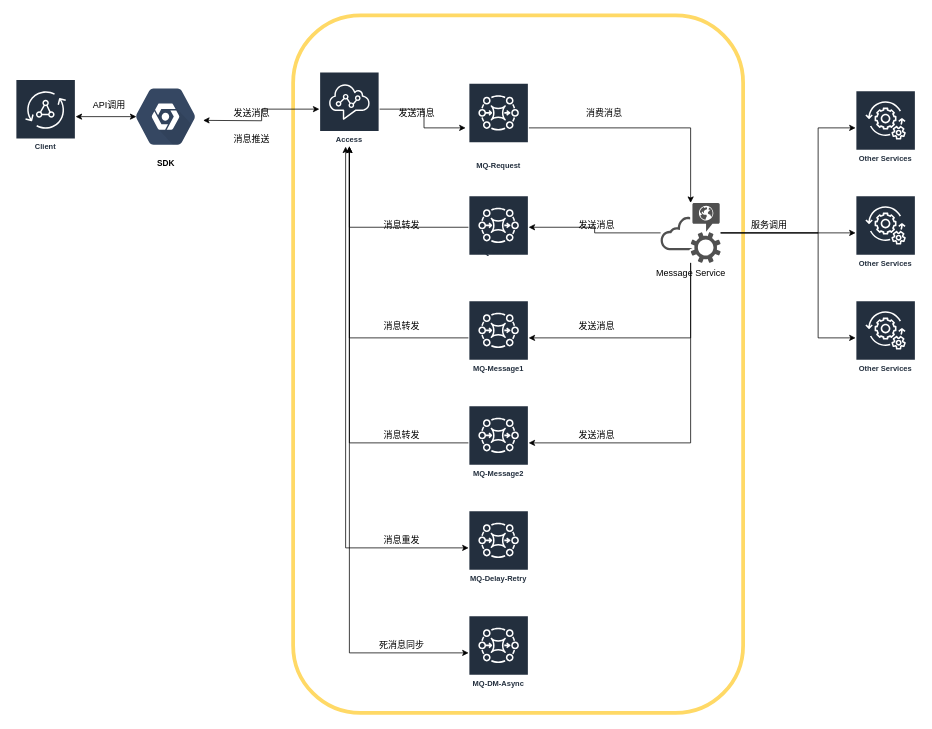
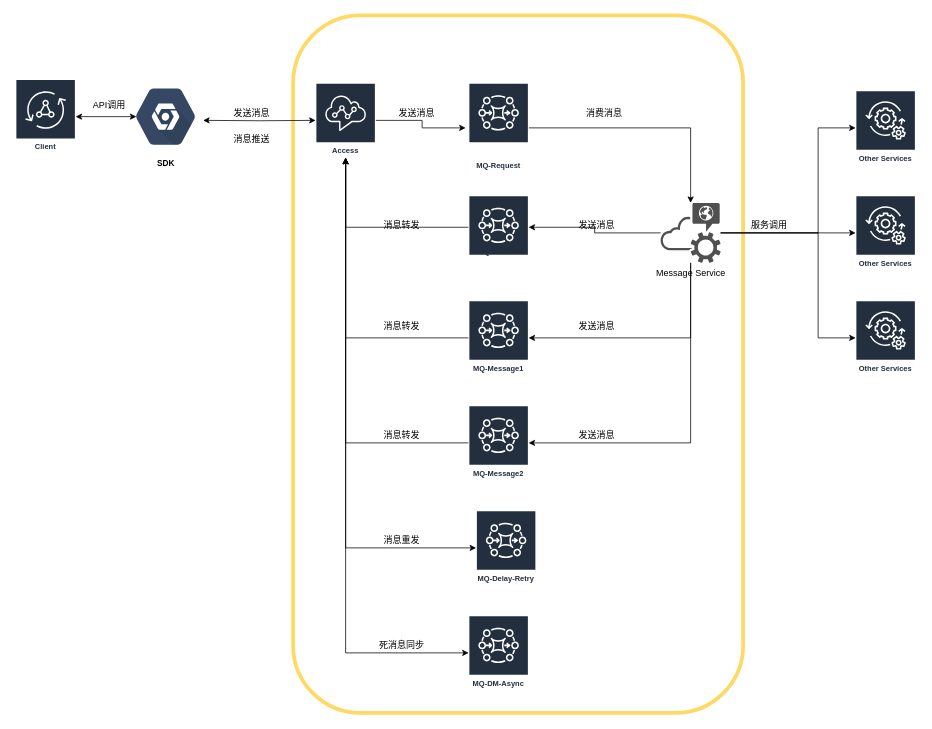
(349, 109) -> (345, 120)
(498, 548) -> (506, 548)
